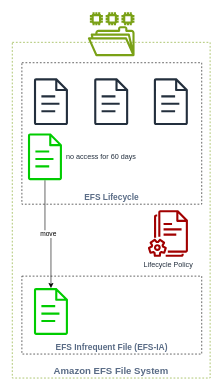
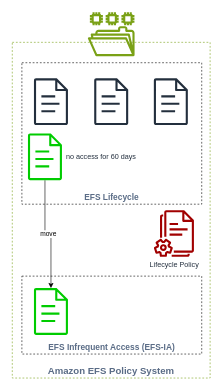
(168, 234) -> (174, 234)
(112, 347) -> (112, 347)
(111, 371) -> (111, 371)
